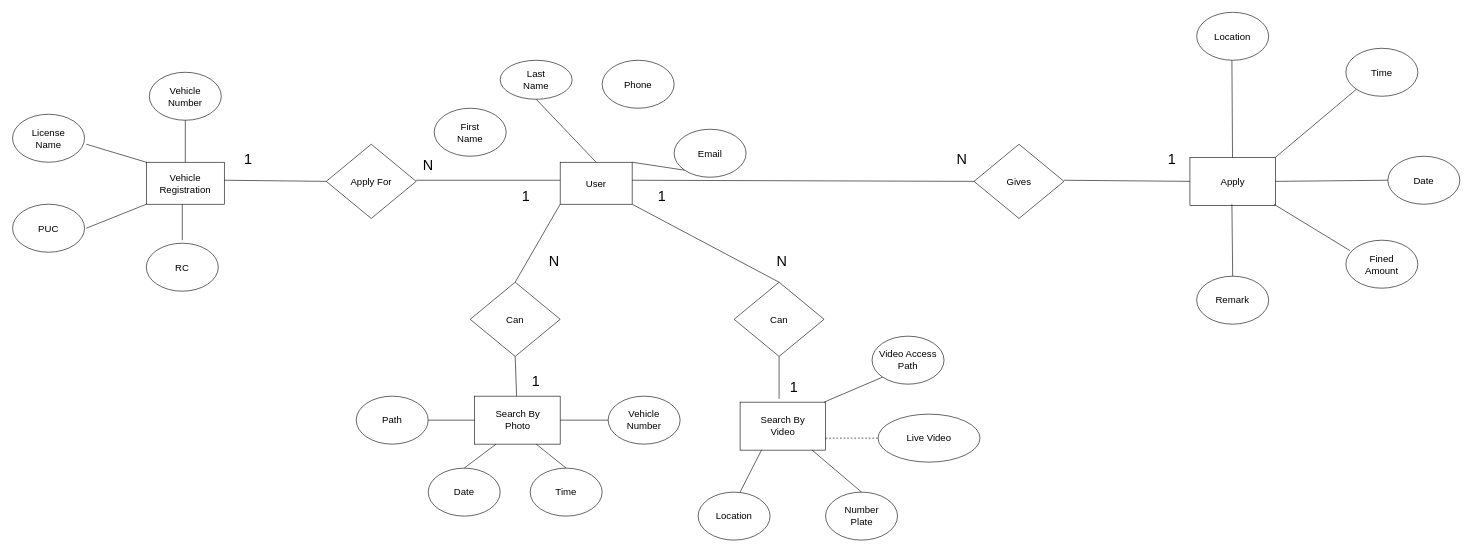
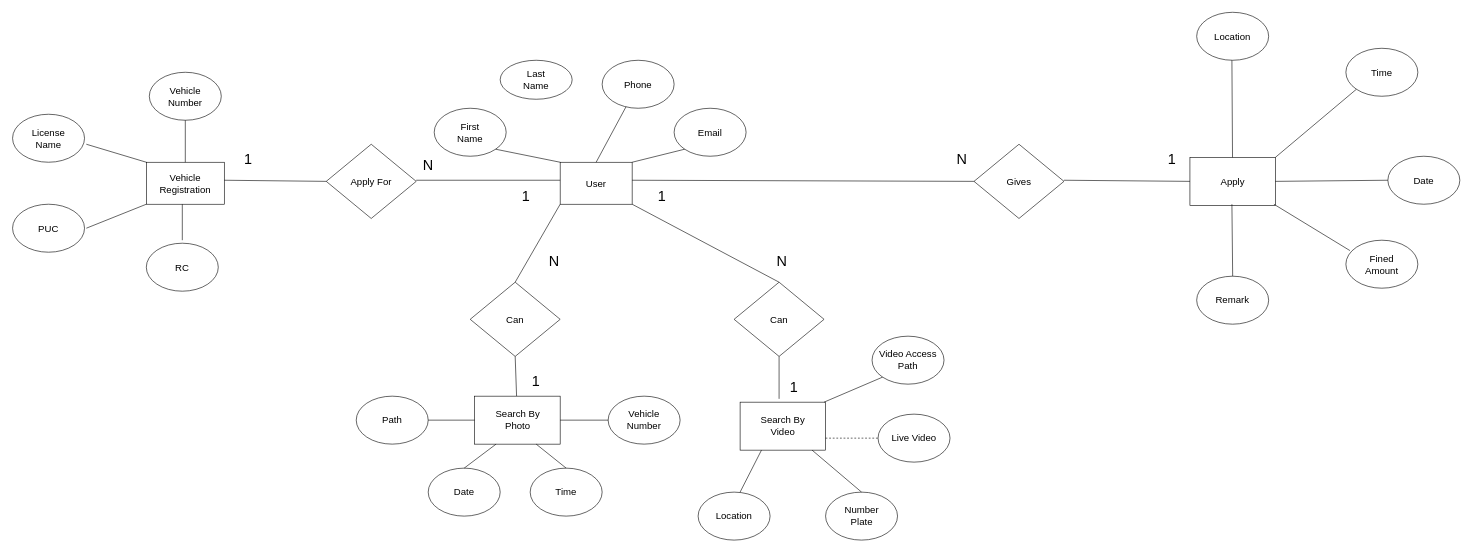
(566, 131) -> (611, 135)
(710, 153) -> (710, 132)
none -> (527, 156)
(929, 438) -> (914, 438)
